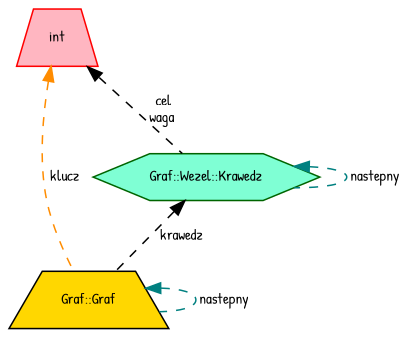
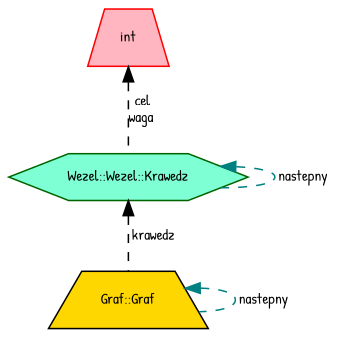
(206, 177) -> (128, 177)
(44, 179) -> none
